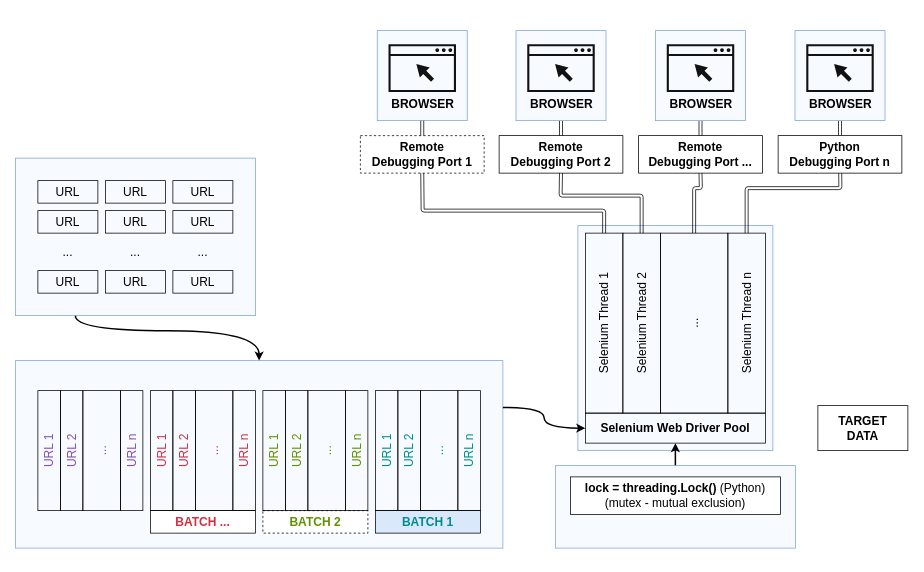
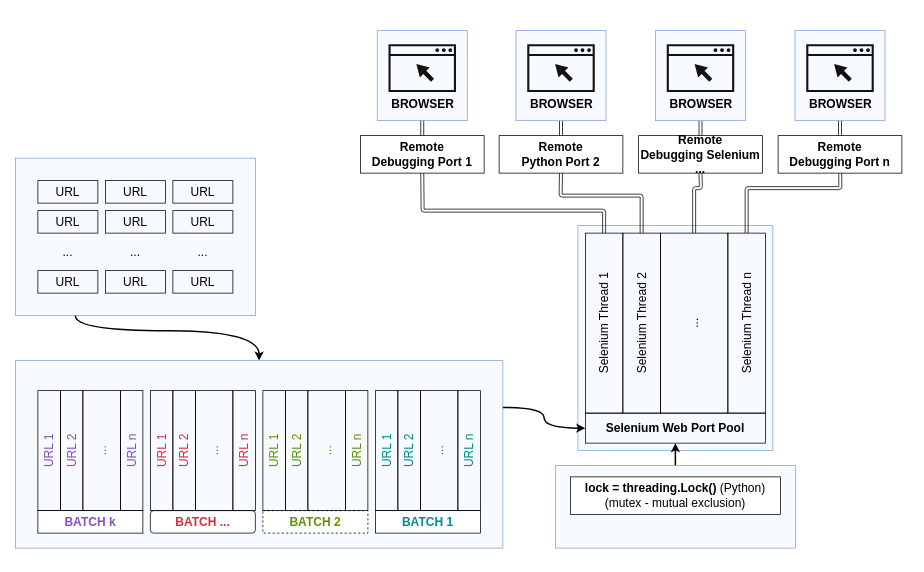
(422, 154) -> (422, 154)
(561, 154) -> (561, 154)
(701, 154) -> (701, 154)
(840, 154) -> (840, 154)
(675, 428) -> (675, 428)
(863, 428) -> none
none -> (90, 522)
(203, 522) -> (203, 522)
(428, 522) -> (428, 522)
